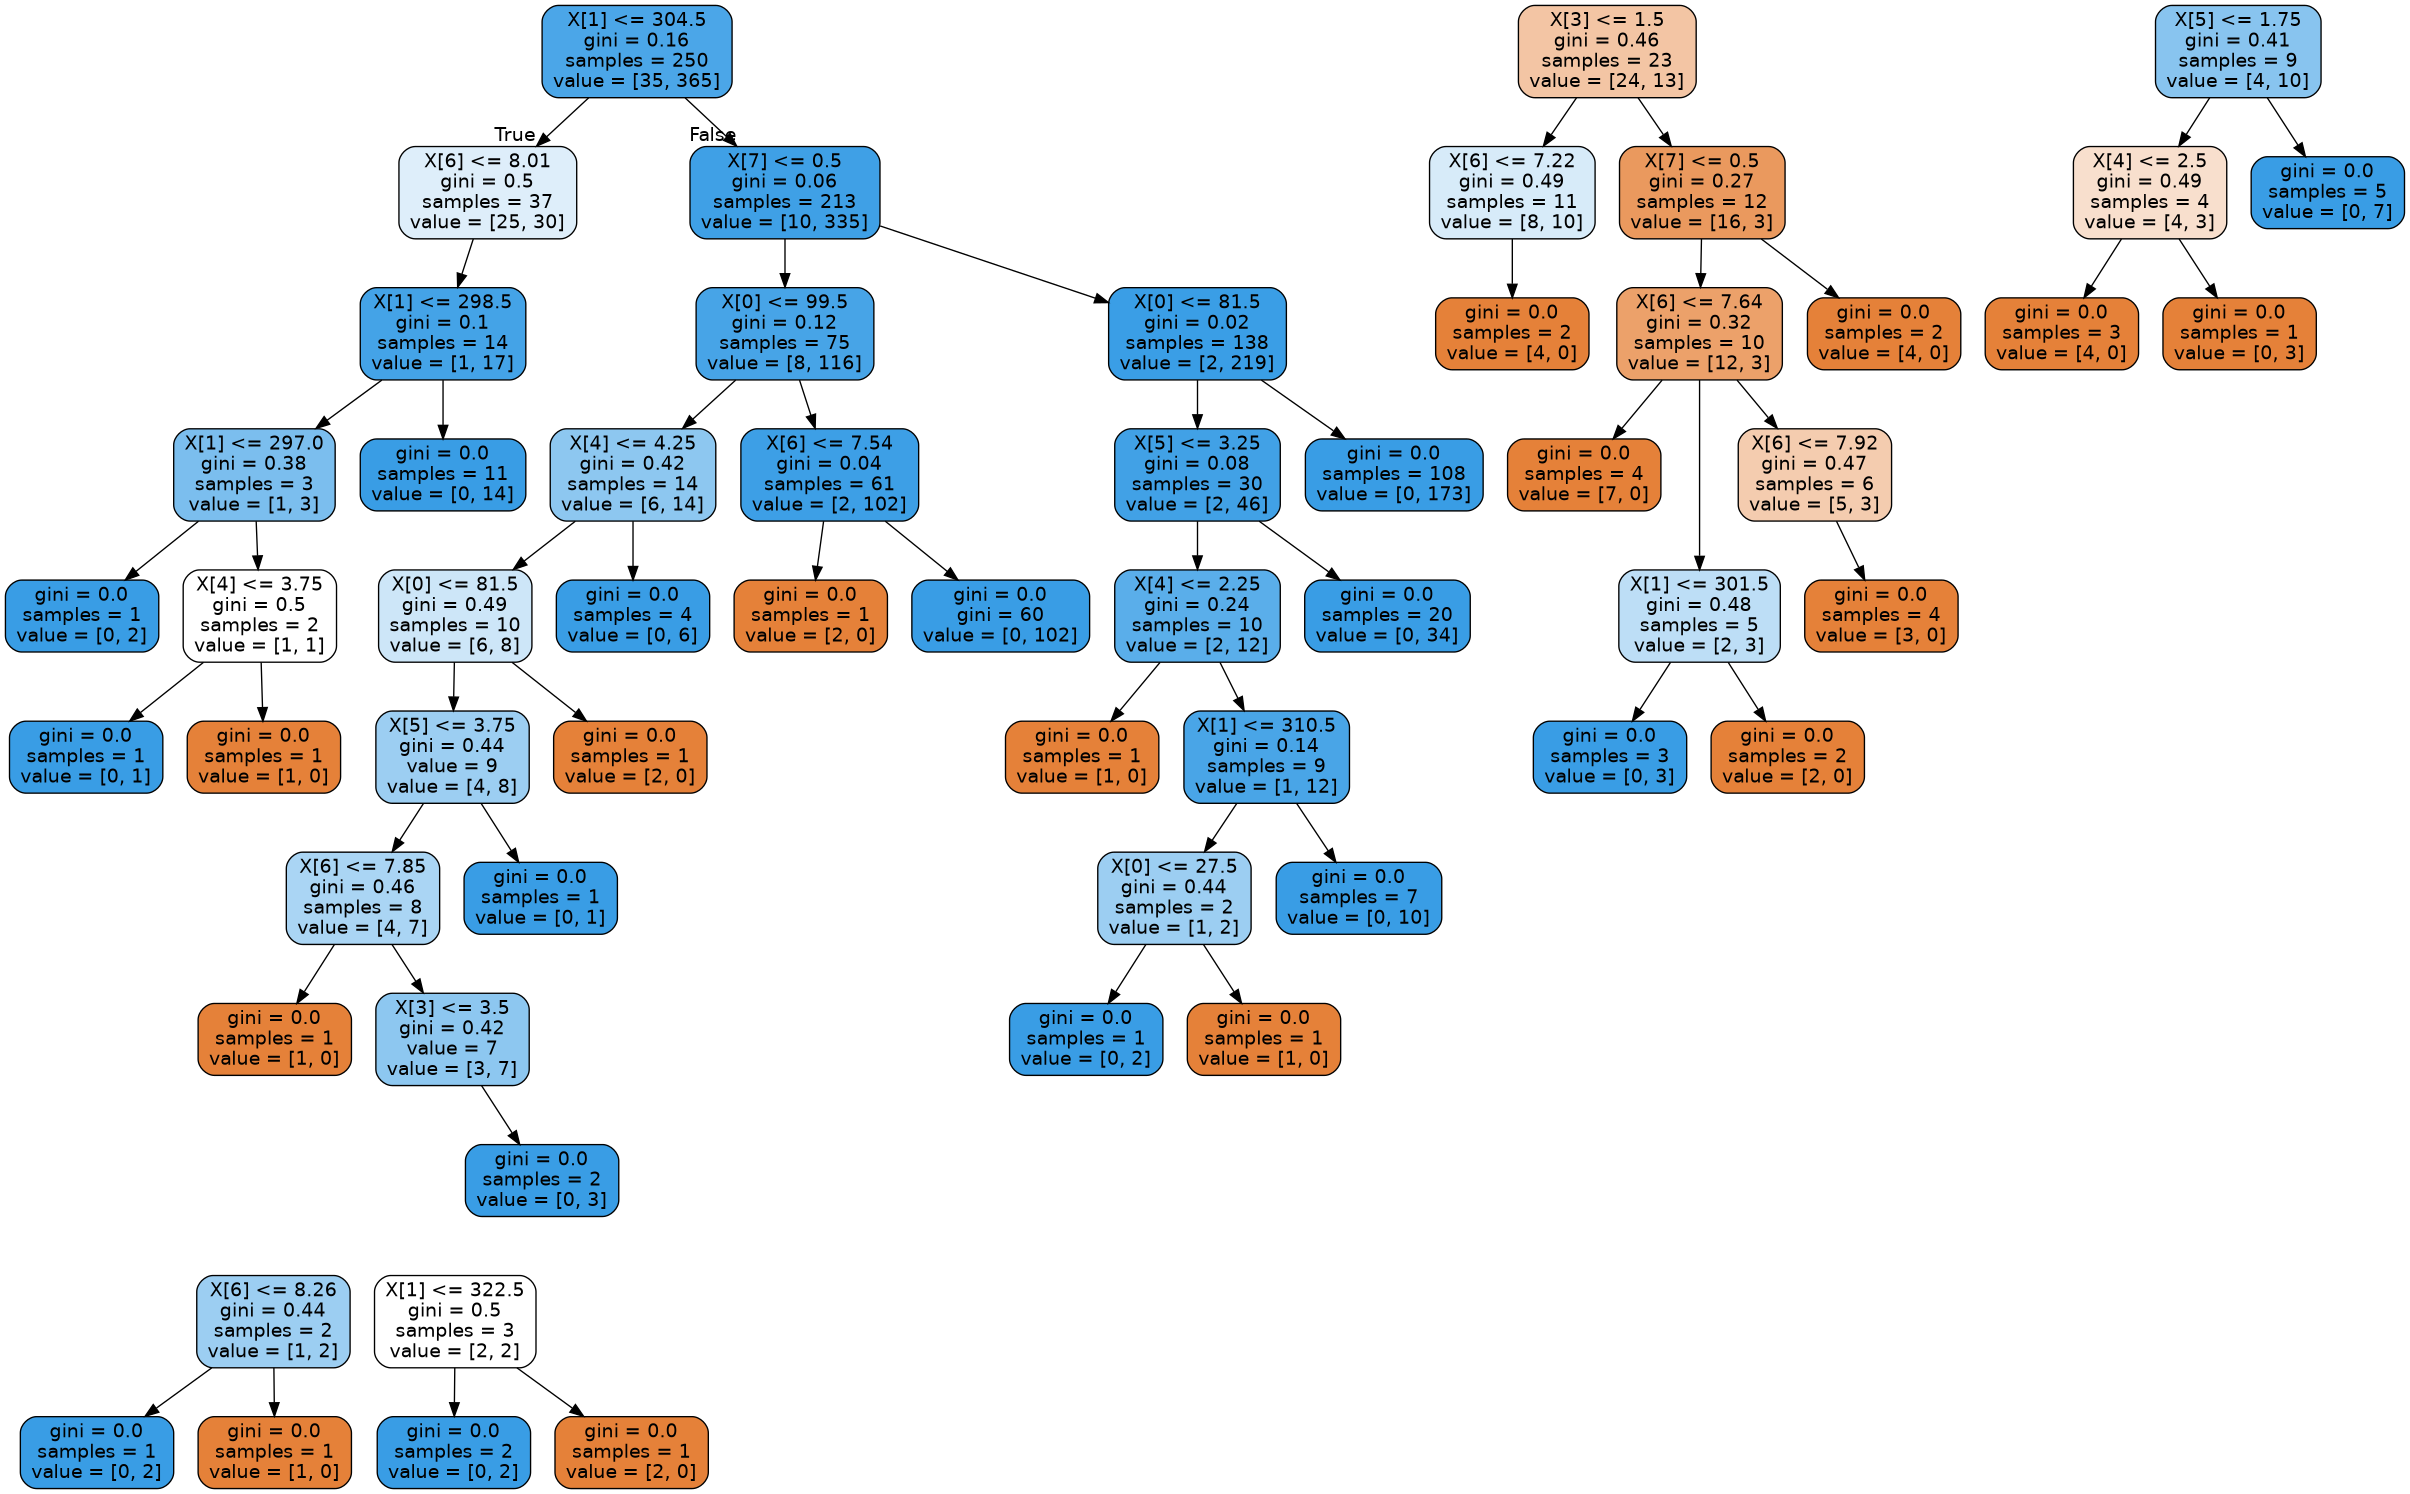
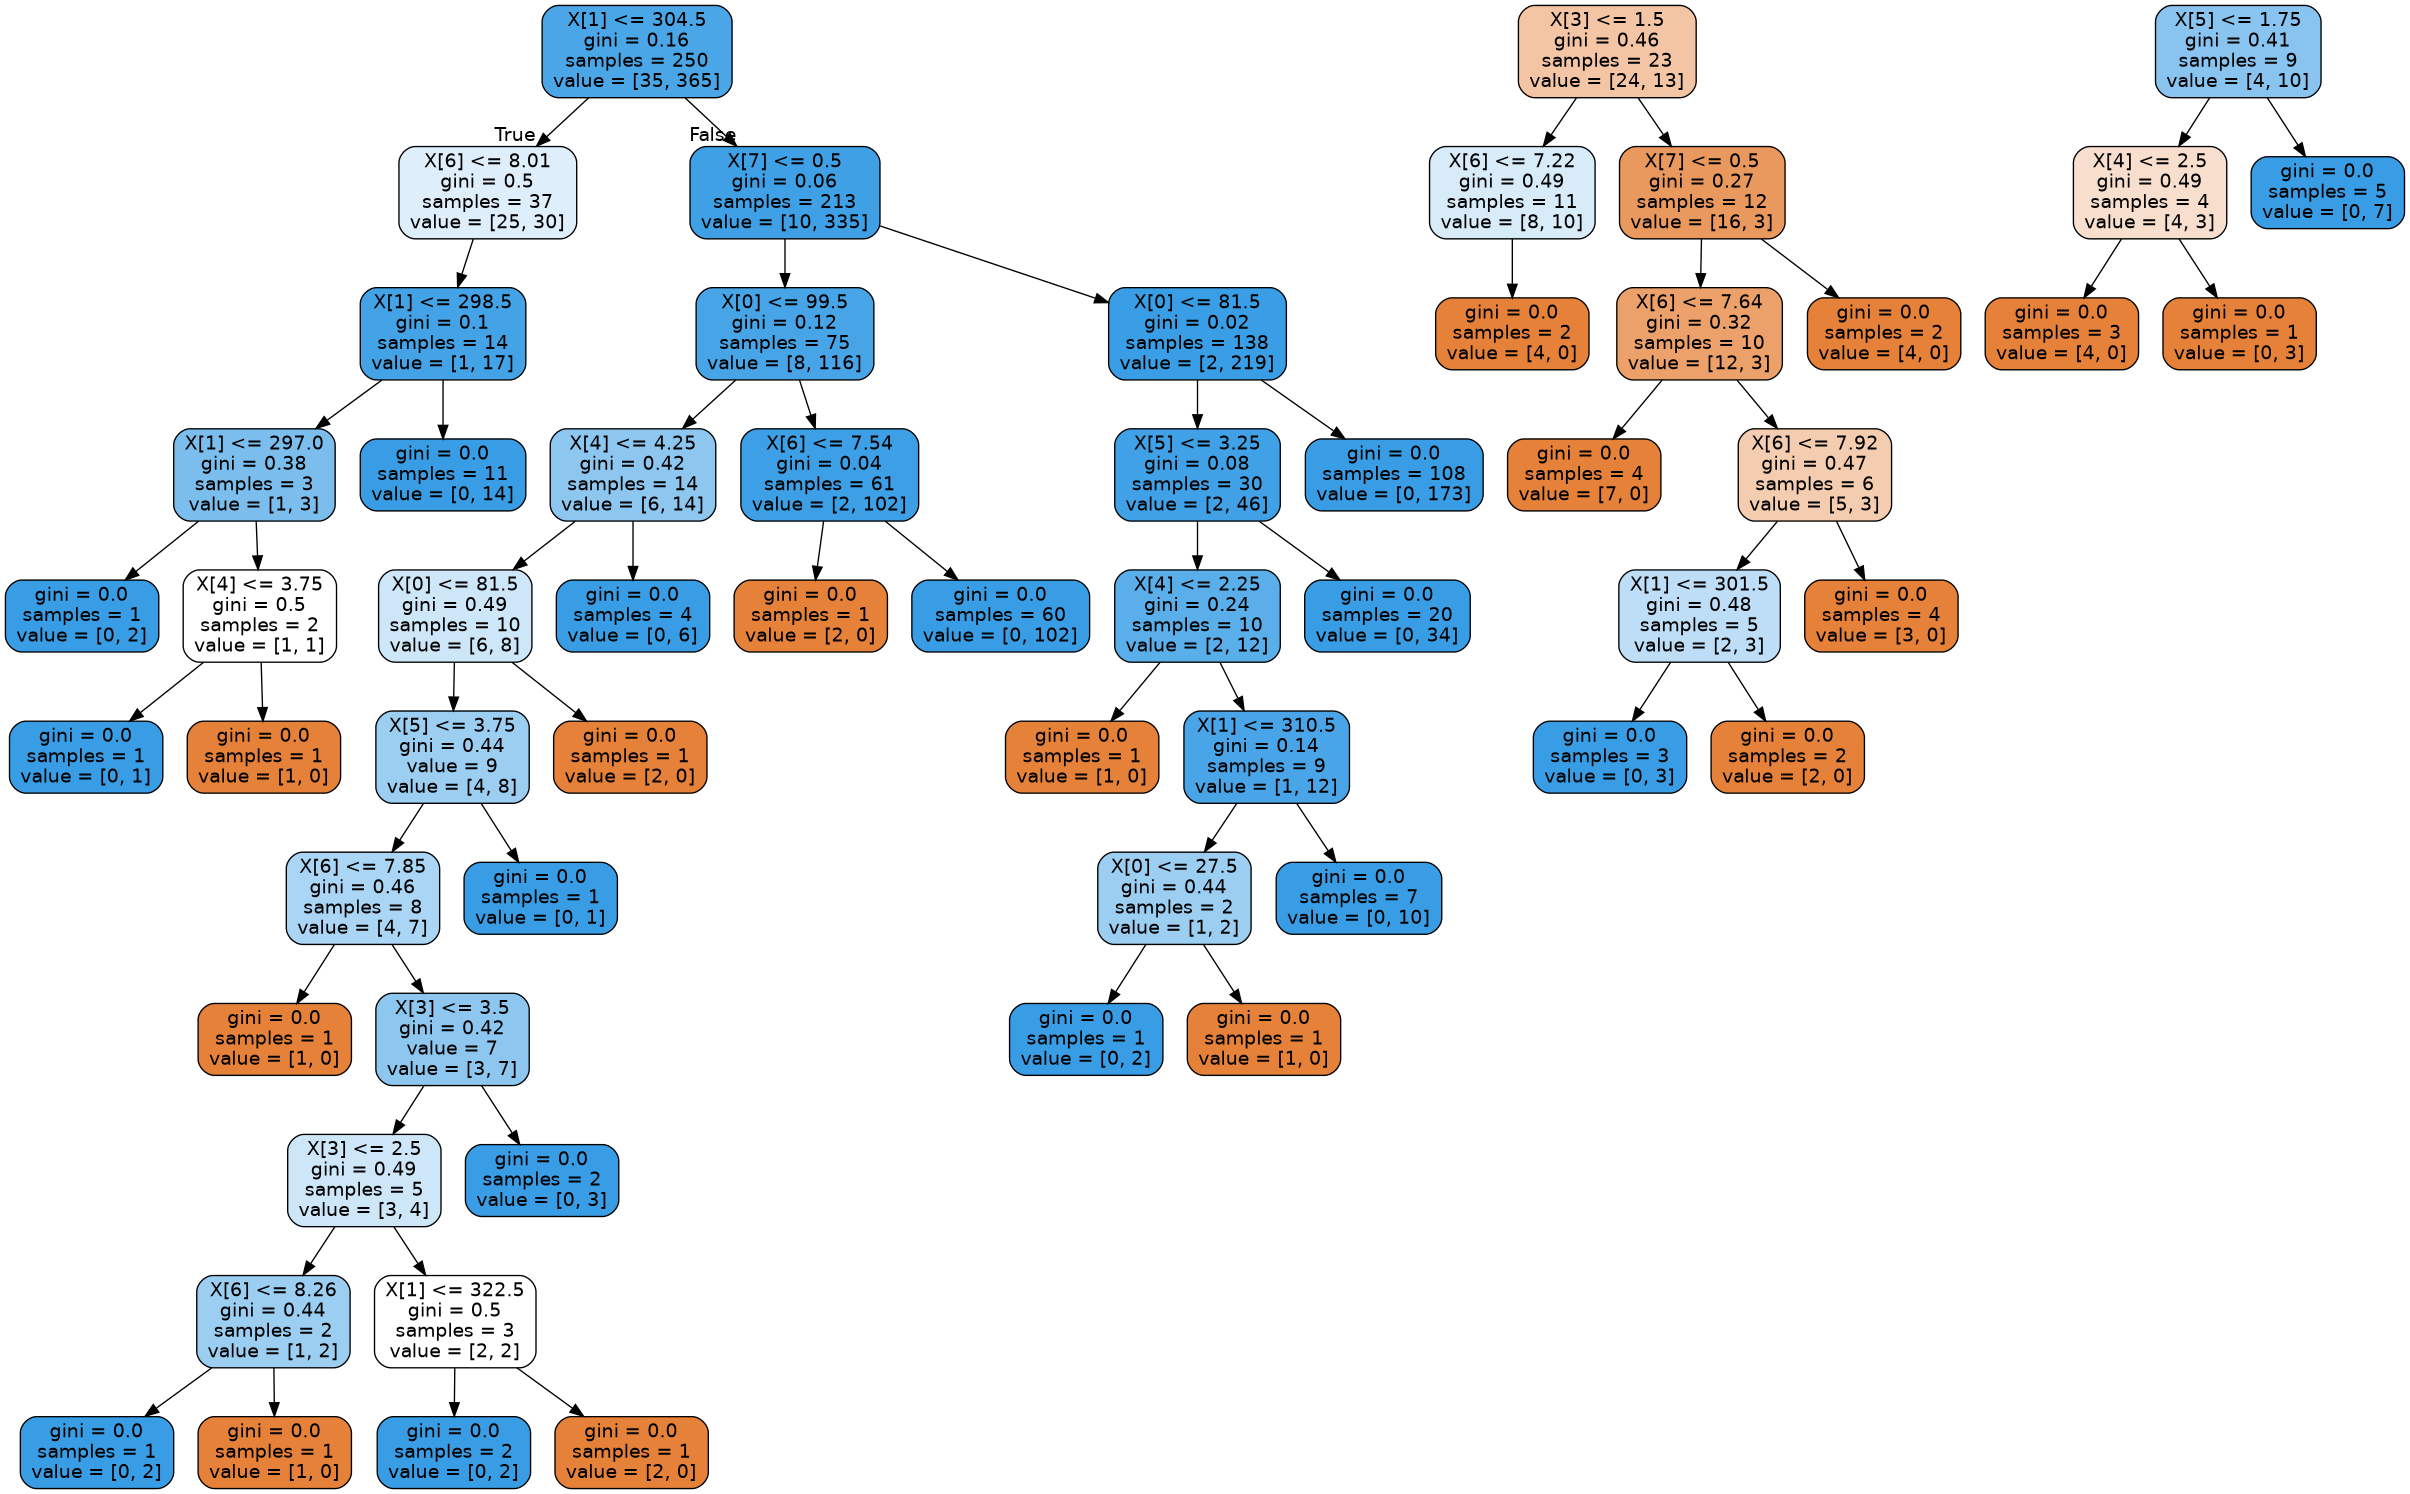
(1700, 468) -> (1762, 540)
(1001, 616) -> (1001, 616)
none -> (364, 1181)
